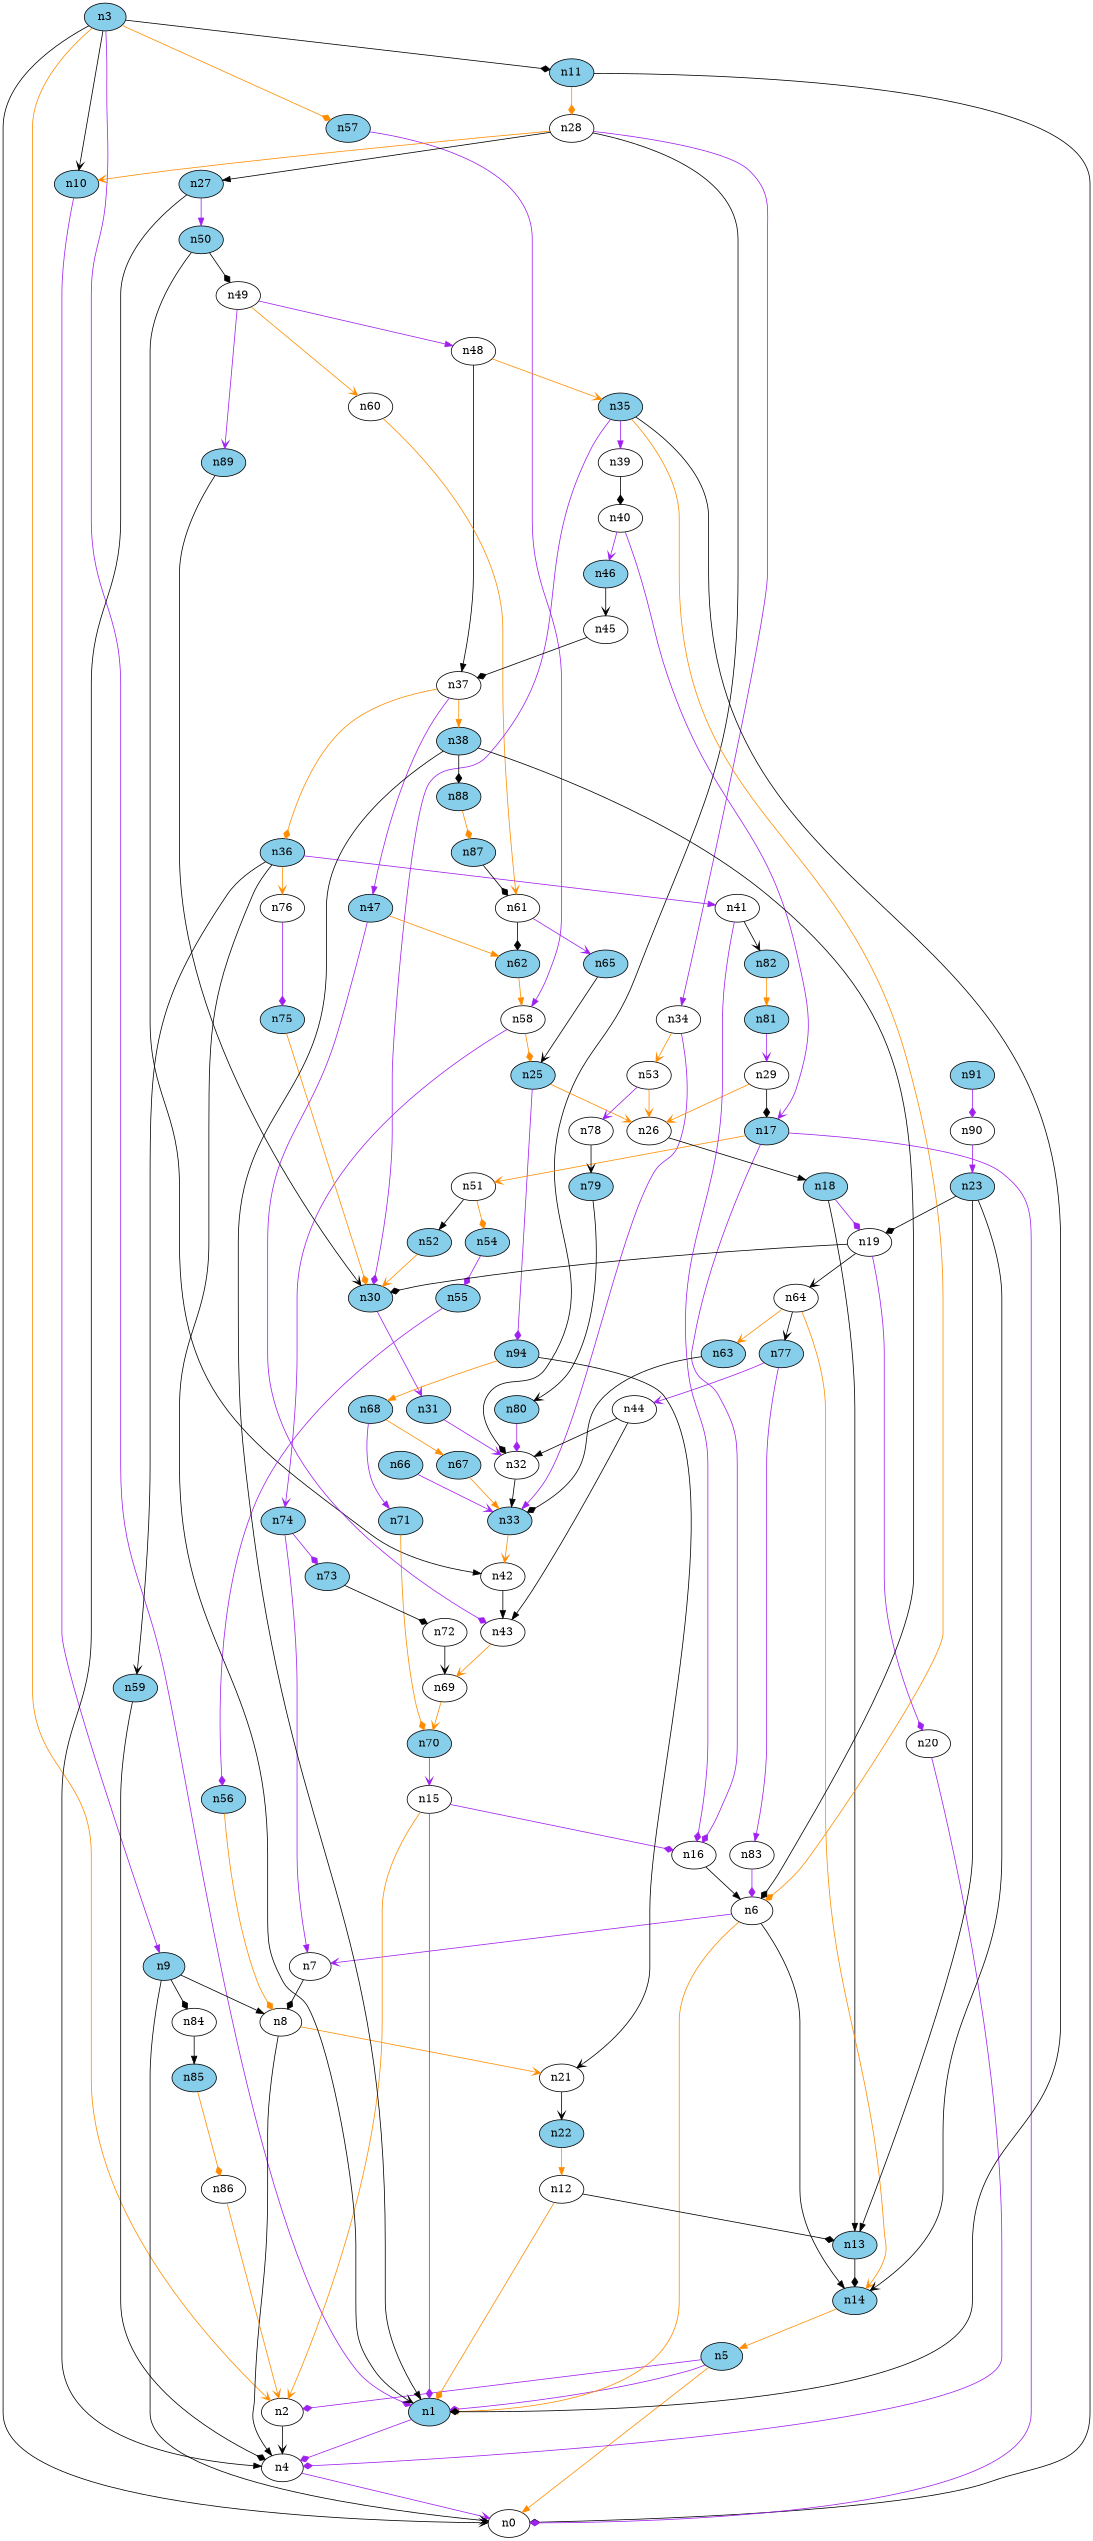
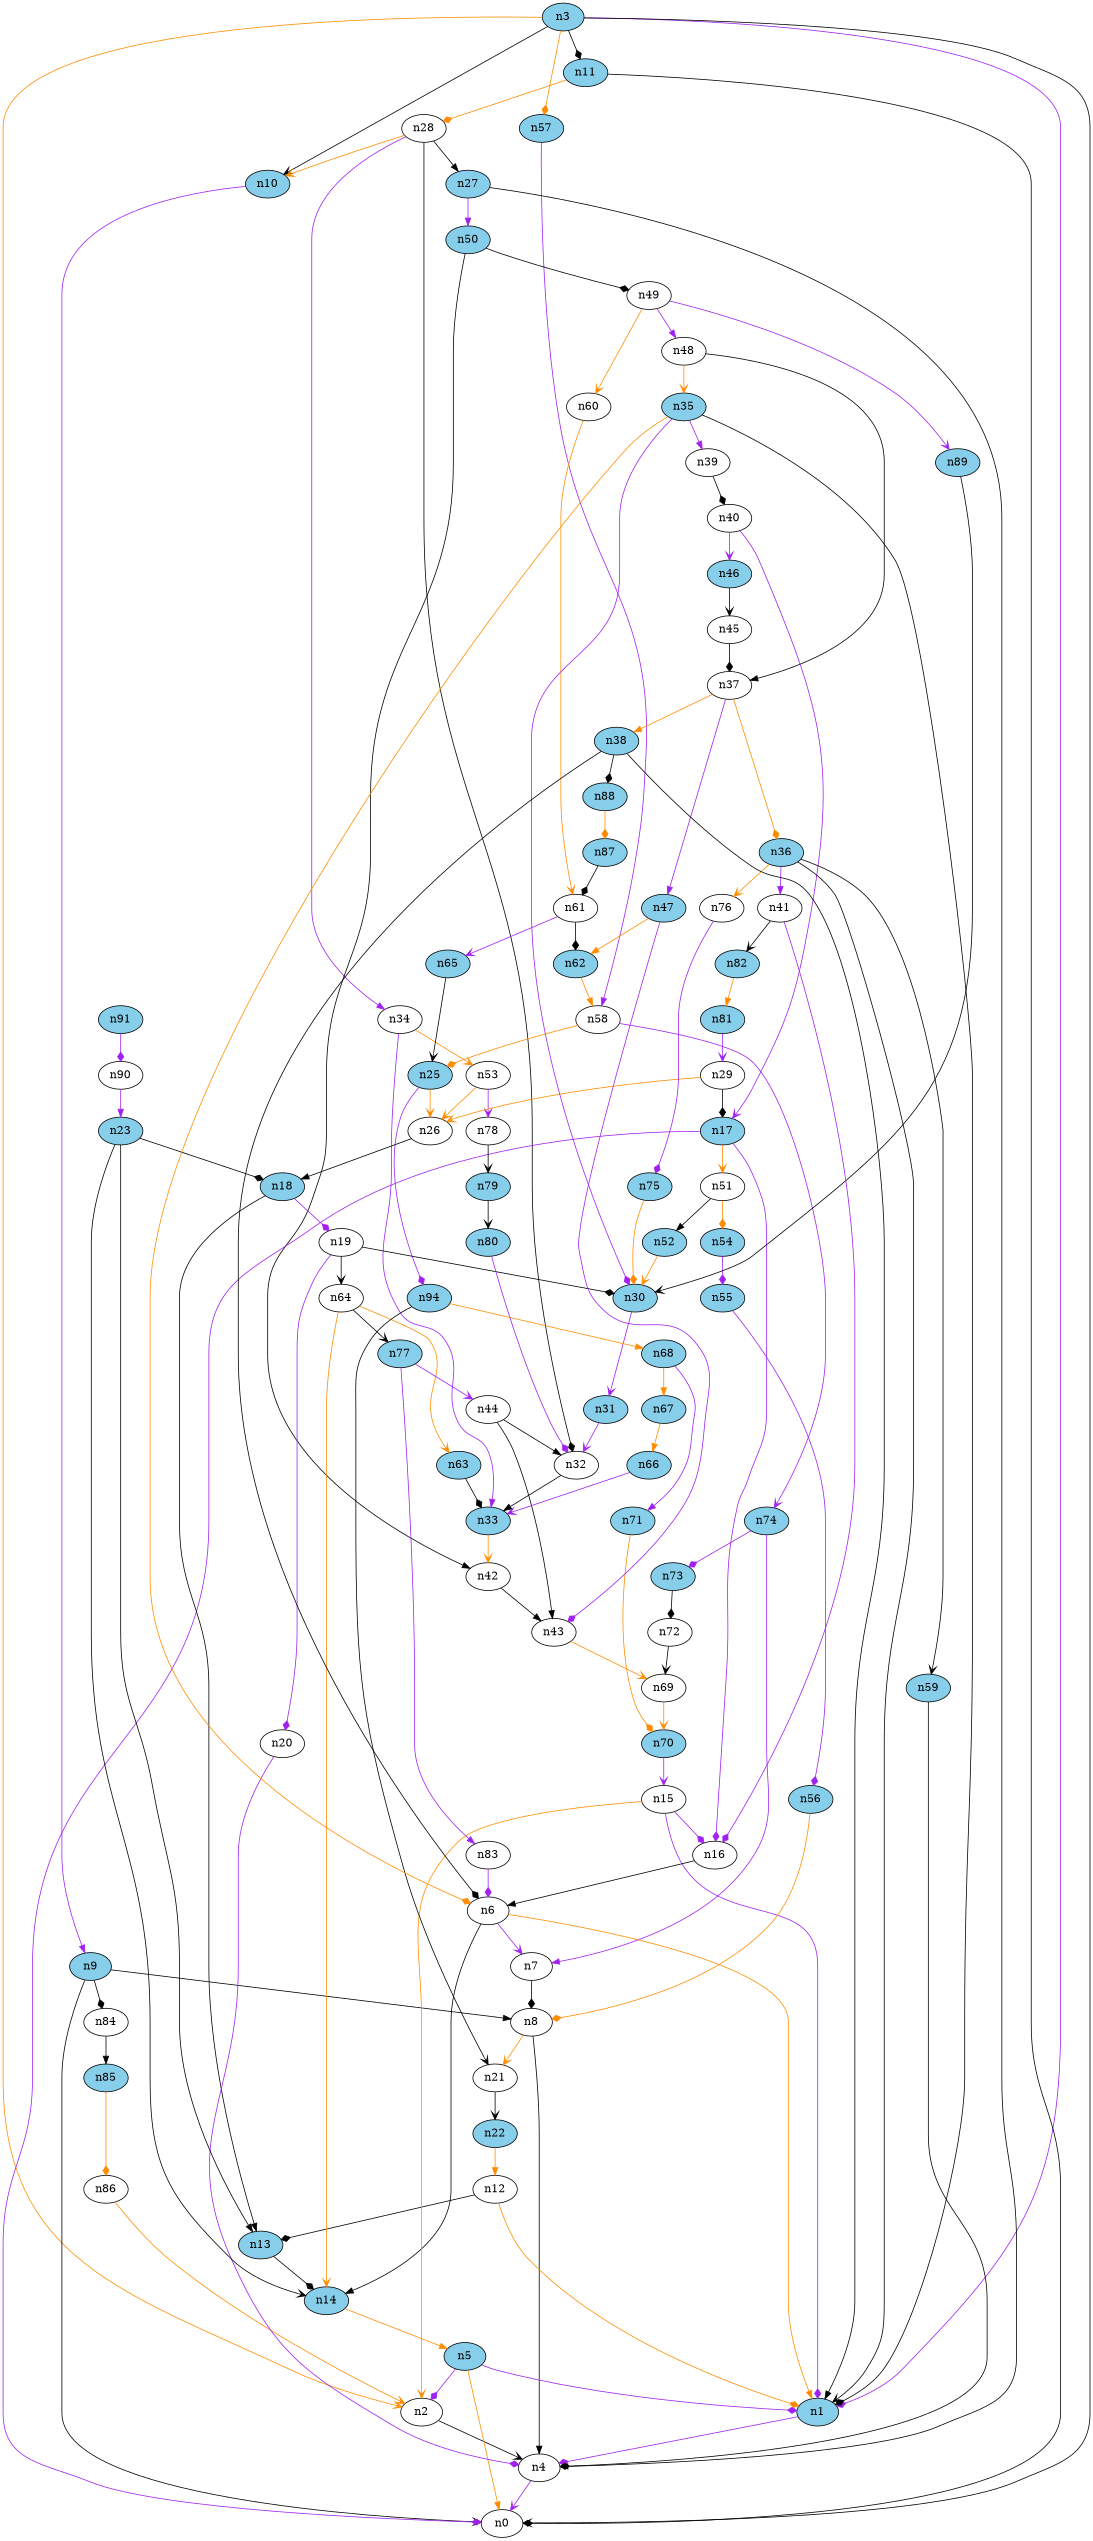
(925, 1212) -> (197, 1157)
(482, 1490) -> (657, 1434)
